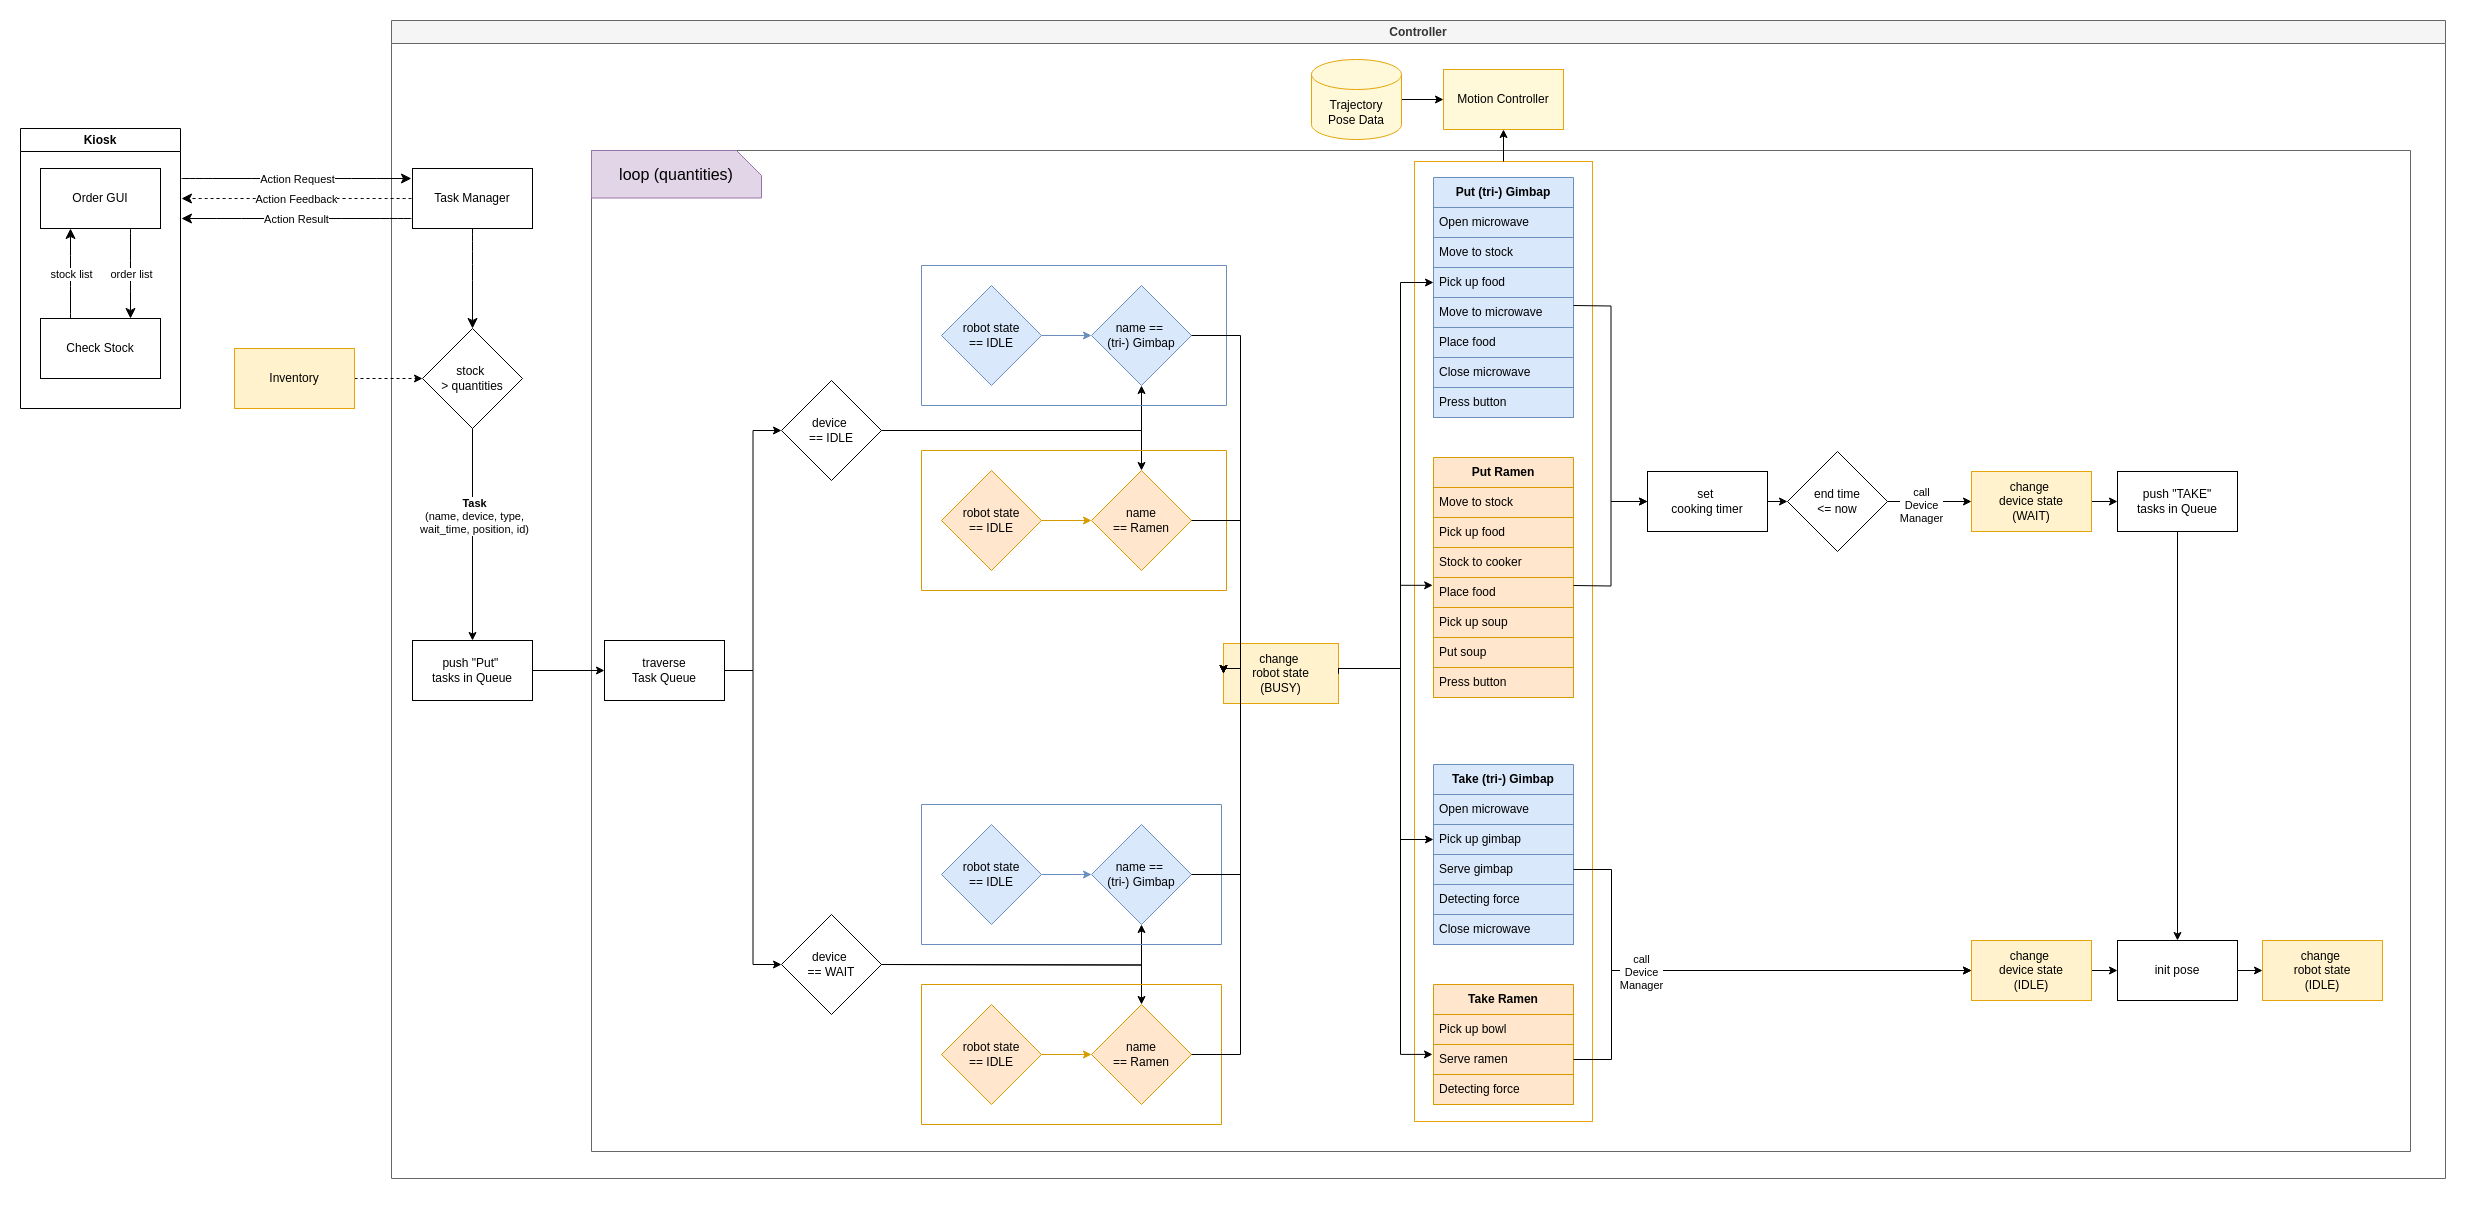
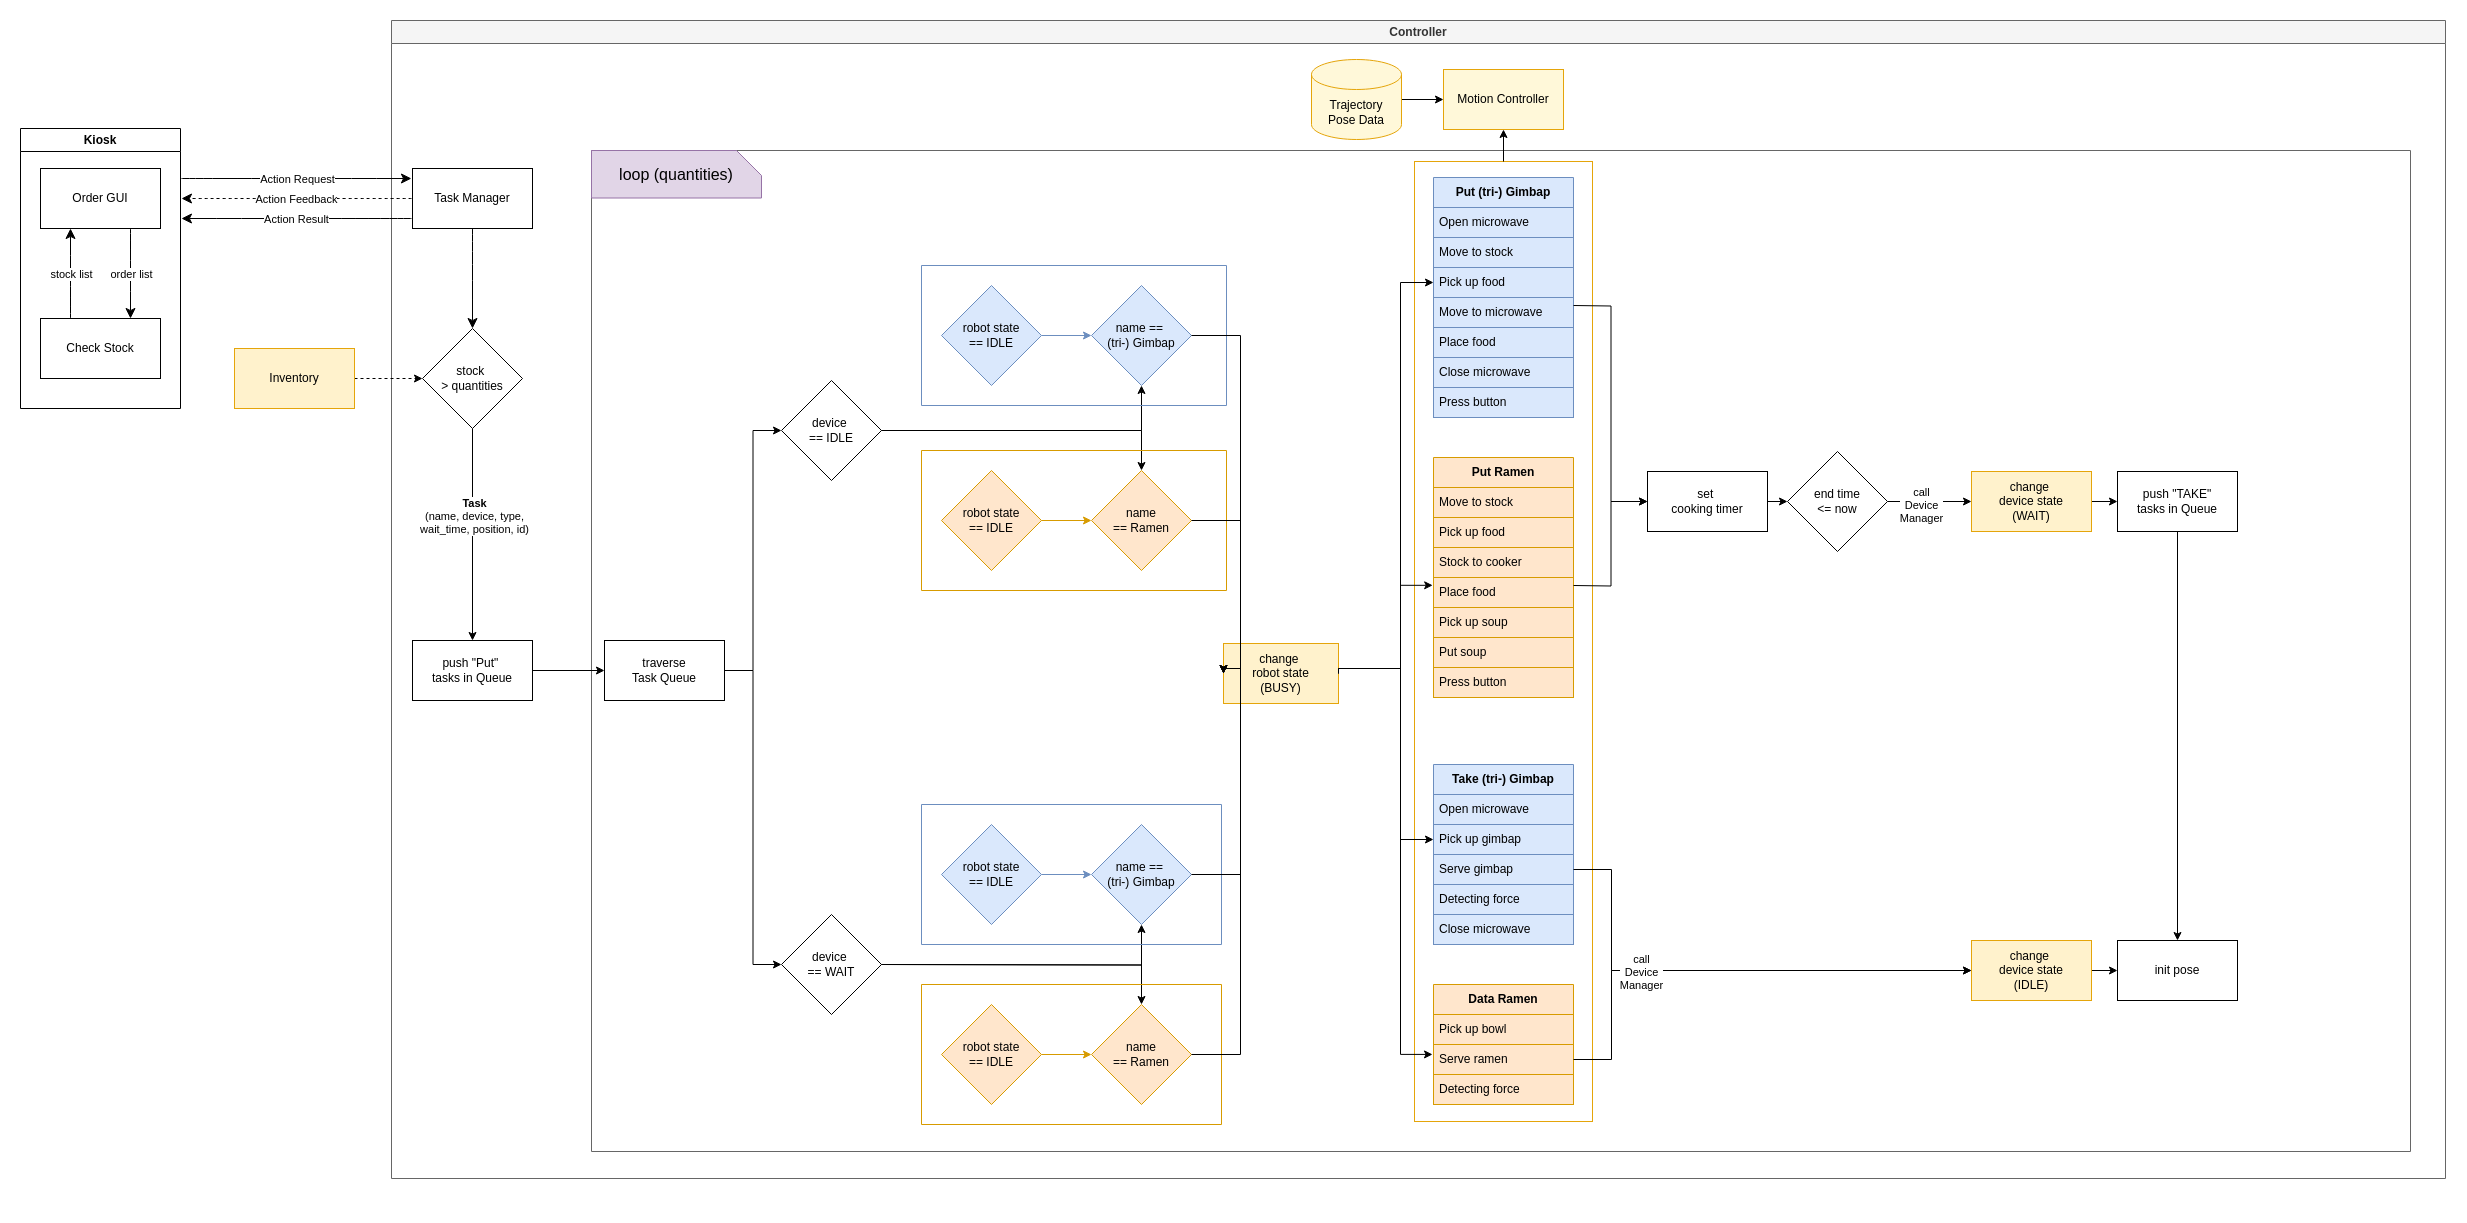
(2247, 971) -> none
(2323, 971) -> none
(1504, 1000) -> (1504, 1000)
